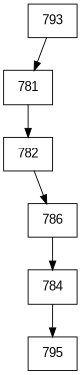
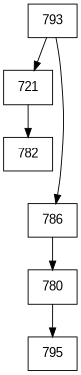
(28, 88) -> (28, 88)
(39, 183) -> (63, 116)
(53, 287) -> (53, 287)
